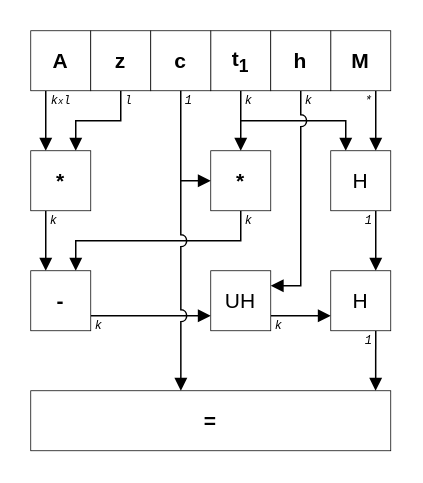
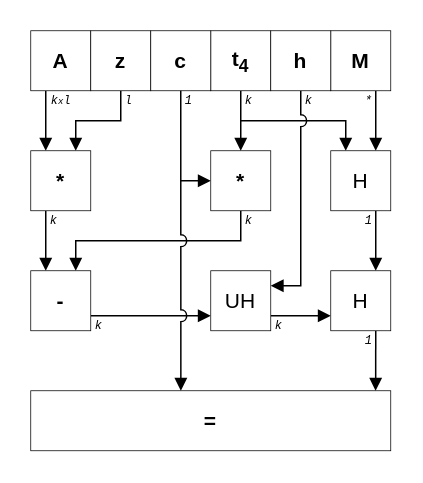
(241, 61) -> (241, 61)
